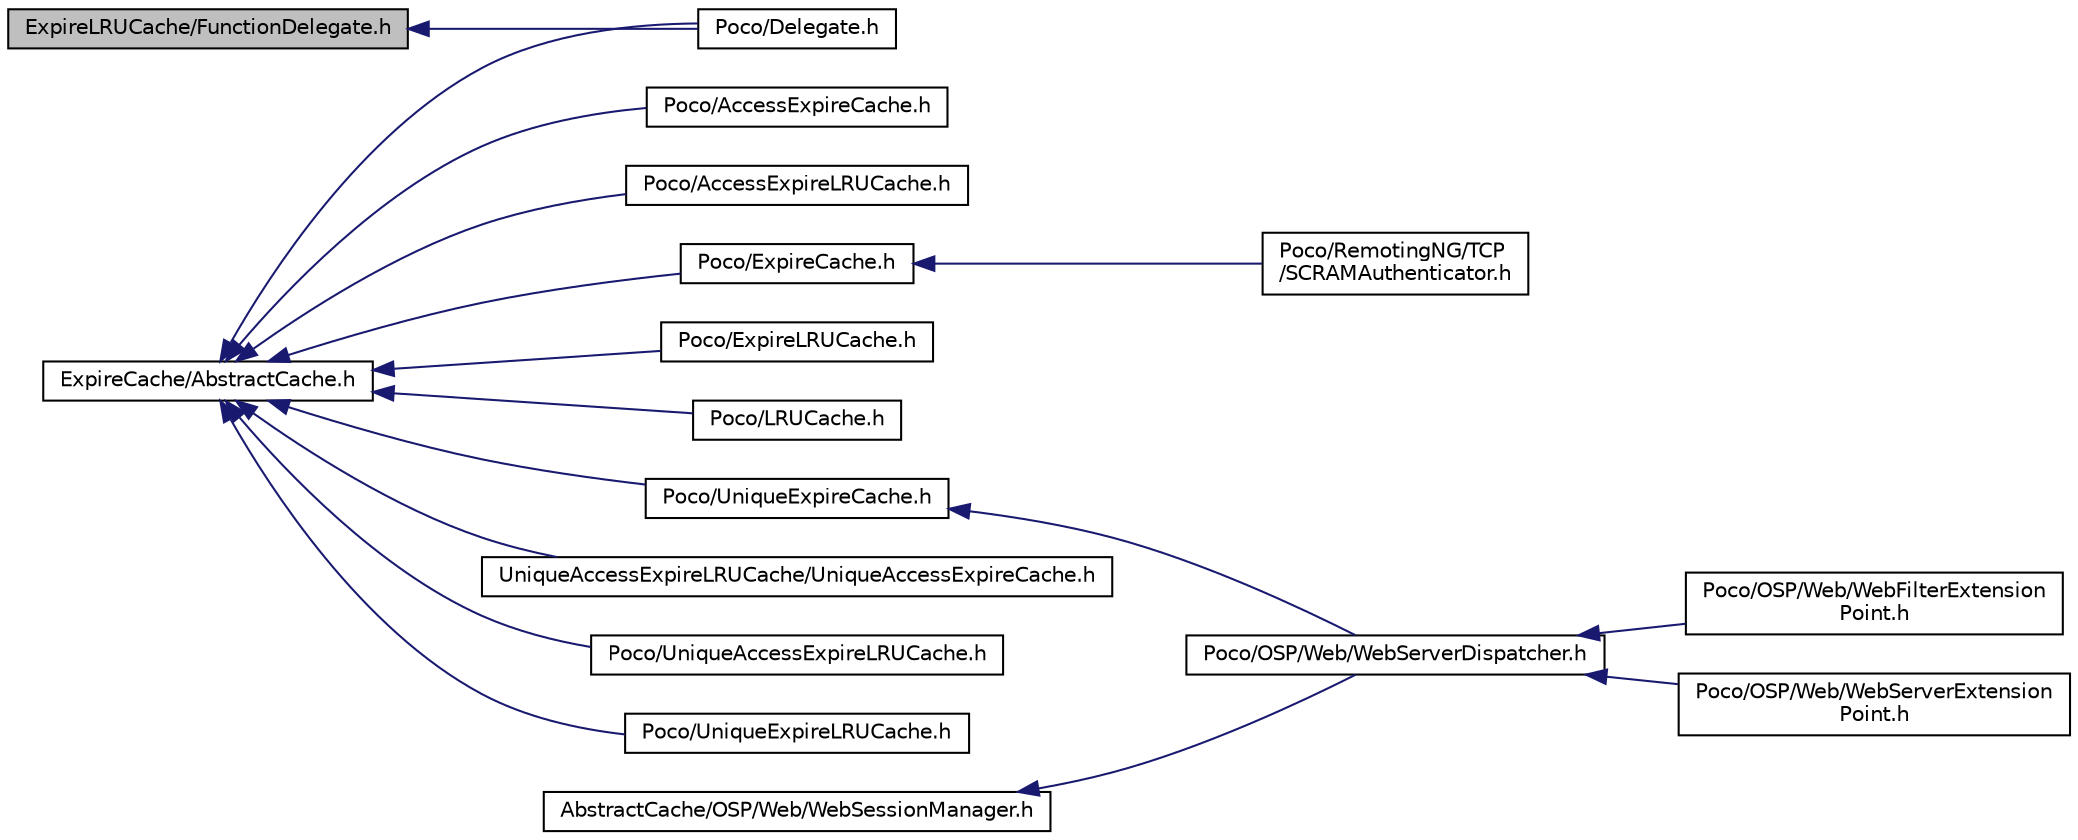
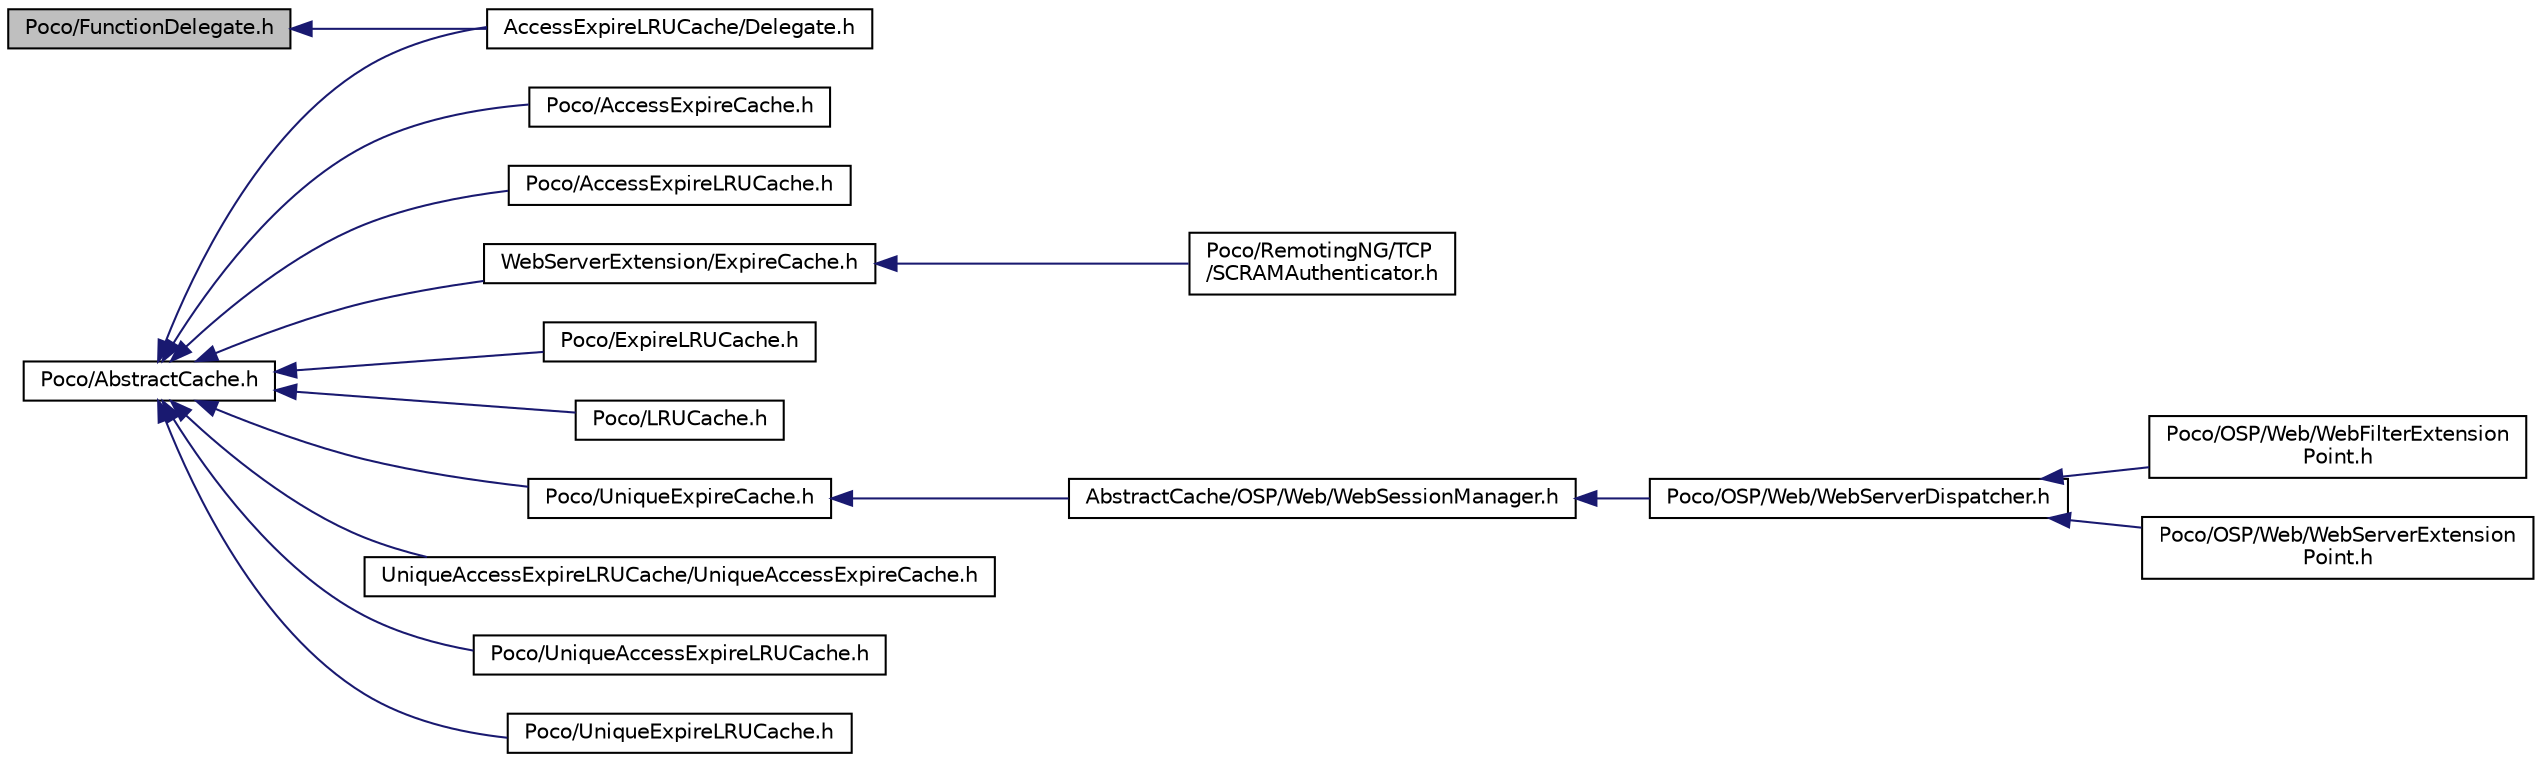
(208, 29) -> (149, 29)
(797, 29) -> (680, 29)
(797, 264) -> (680, 264)
(208, 381) -> (149, 381)
(1168, 555) -> (961, 498)
